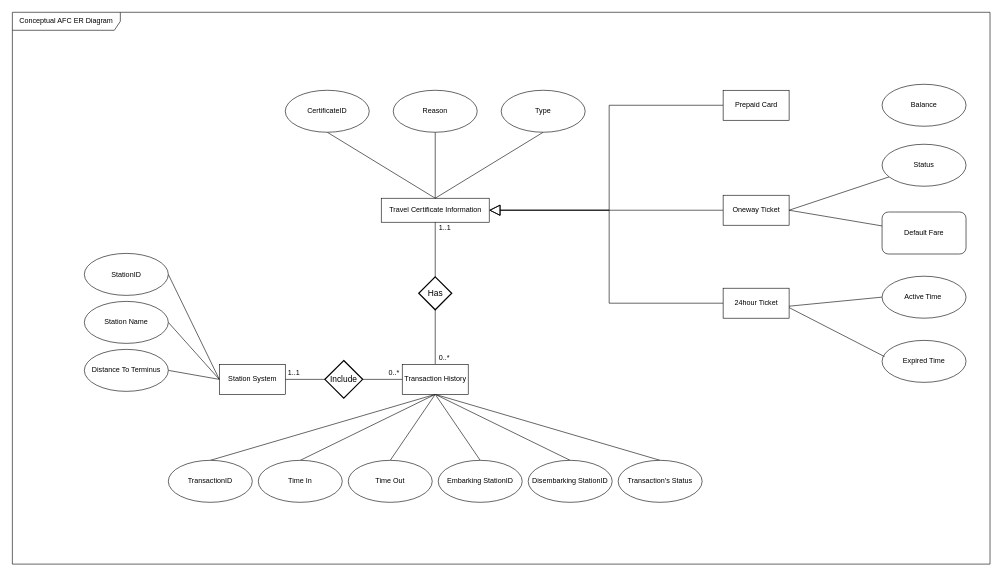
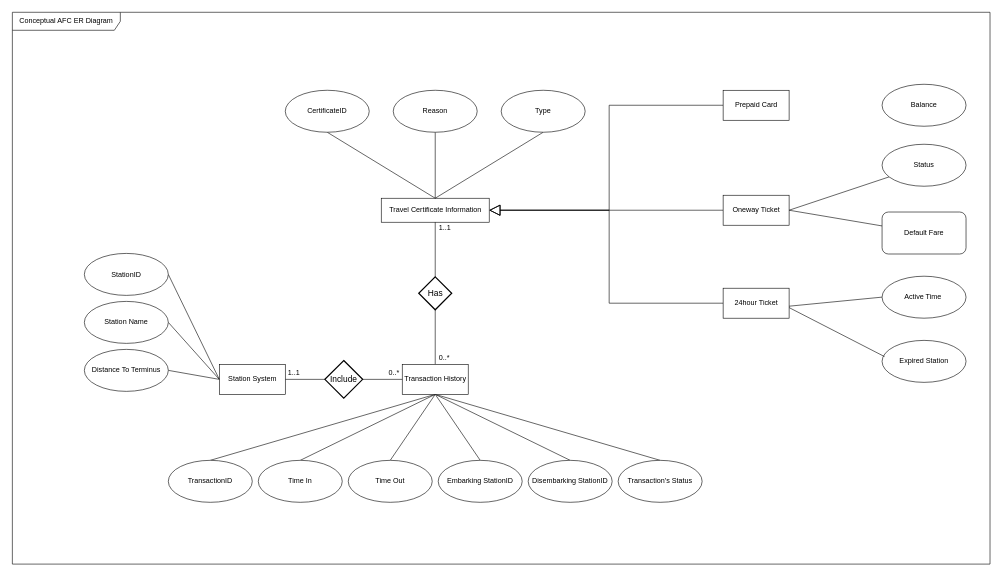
(924, 362) -> (924, 362)
